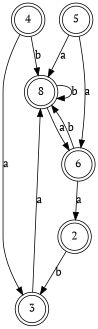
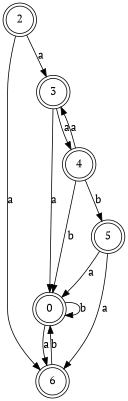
(41, 92) -> (49, 309)
none -> (61, 126)
(77, 197) -> (8, 204)
none -> (92, 197)
(59, 273) -> (41, 56)
